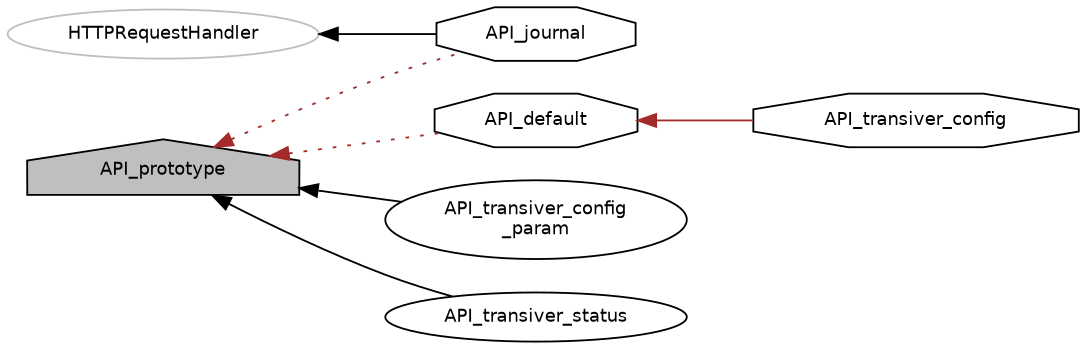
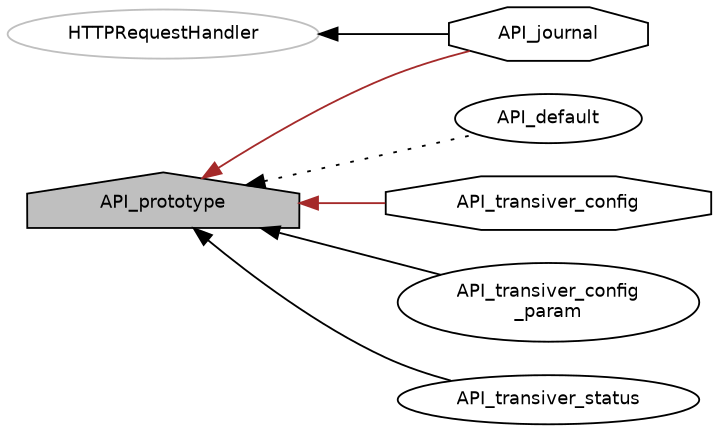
(345, 91) -> (339, 99)
(536, 120) -> (548, 119)
(705, 120) -> (352, 203)
(365, 143) -> (370, 158)
